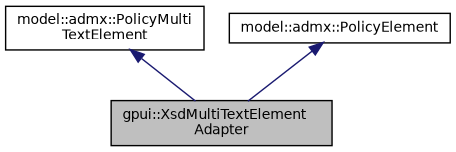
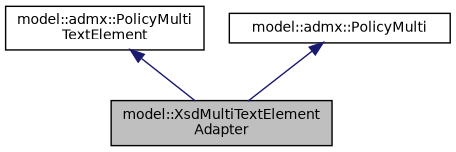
(340, 28) -> (340, 28)
(222, 123) -> (222, 123)
